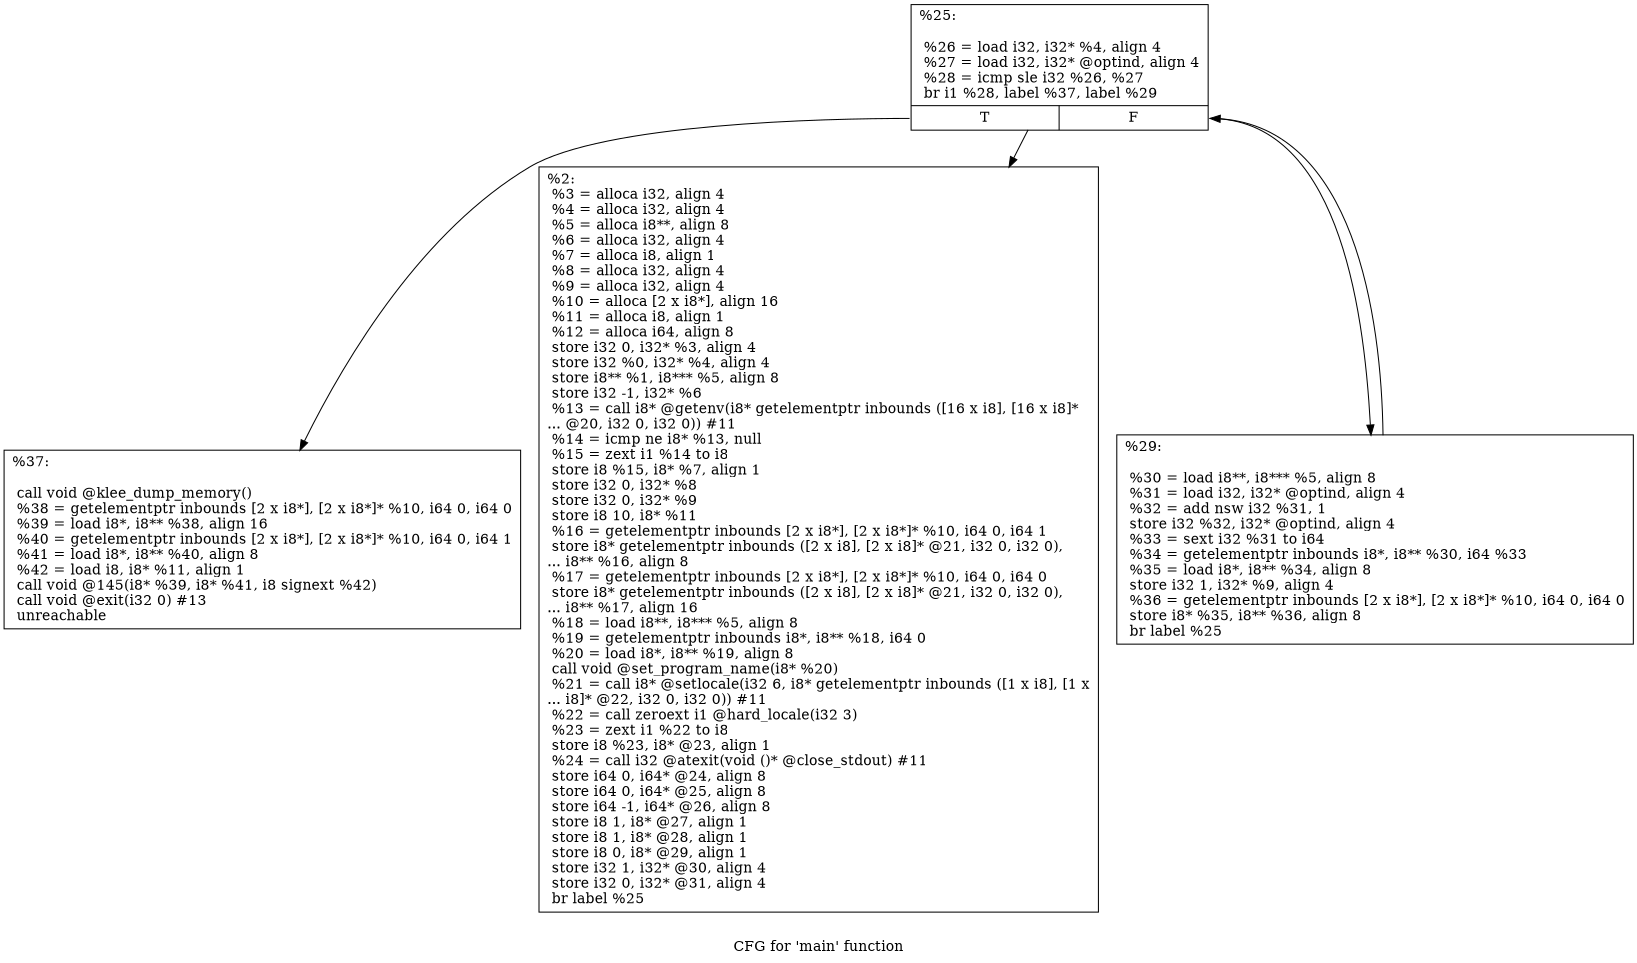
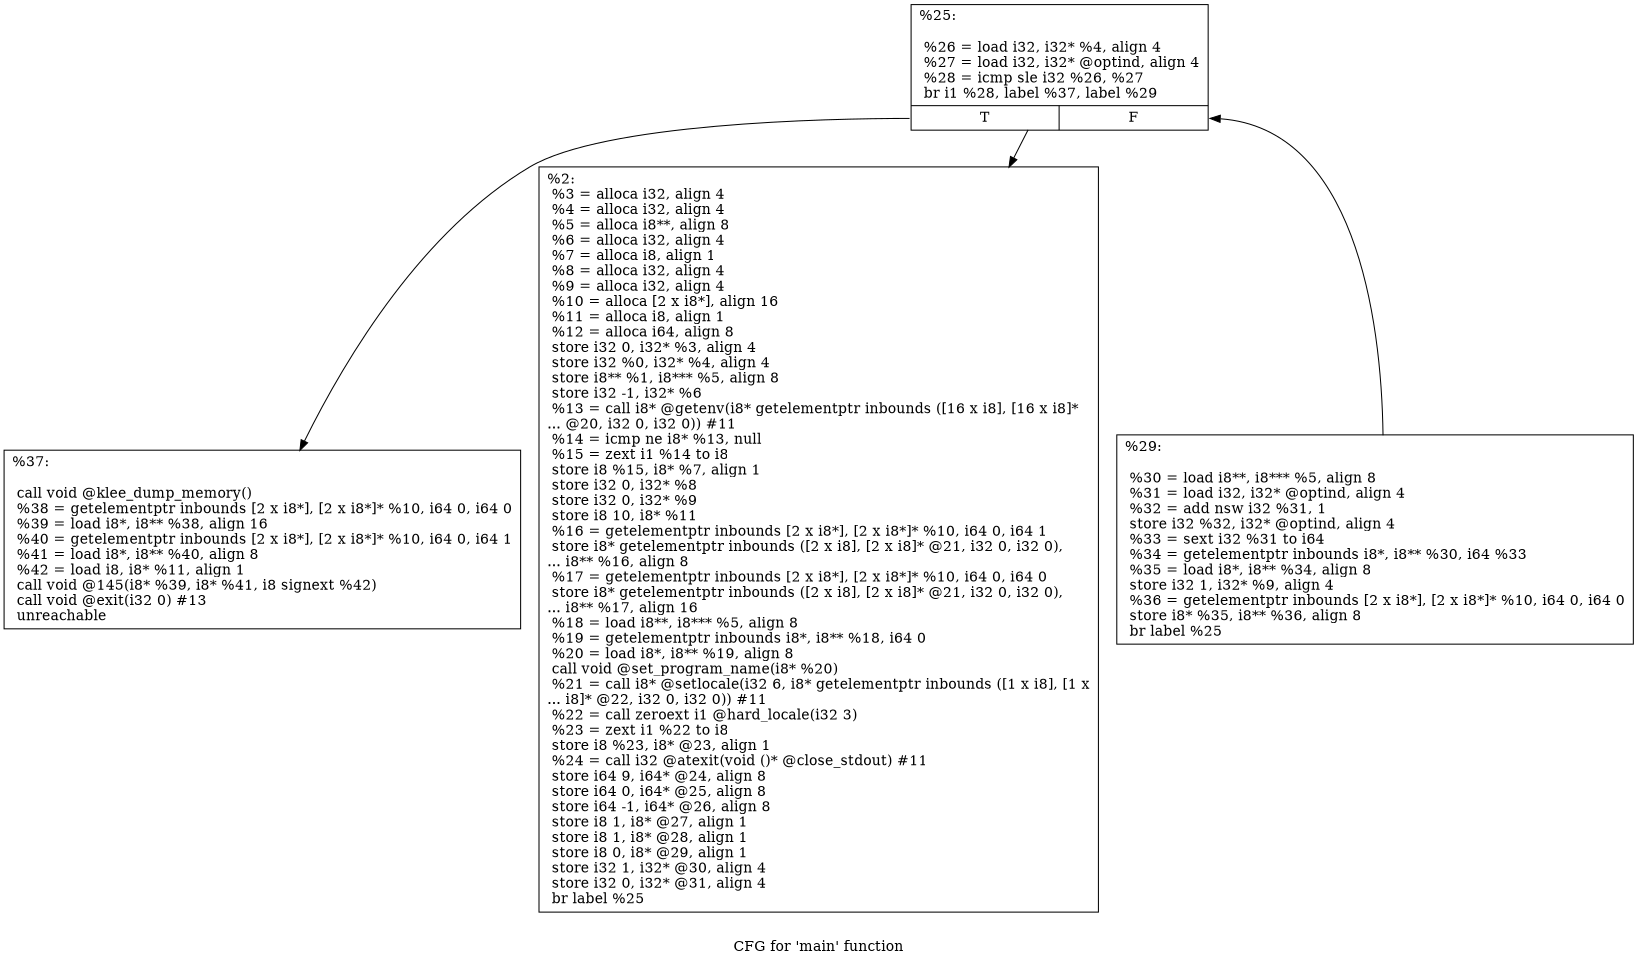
(1339, 239) -> none
(657, 776) -> (657, 776)
